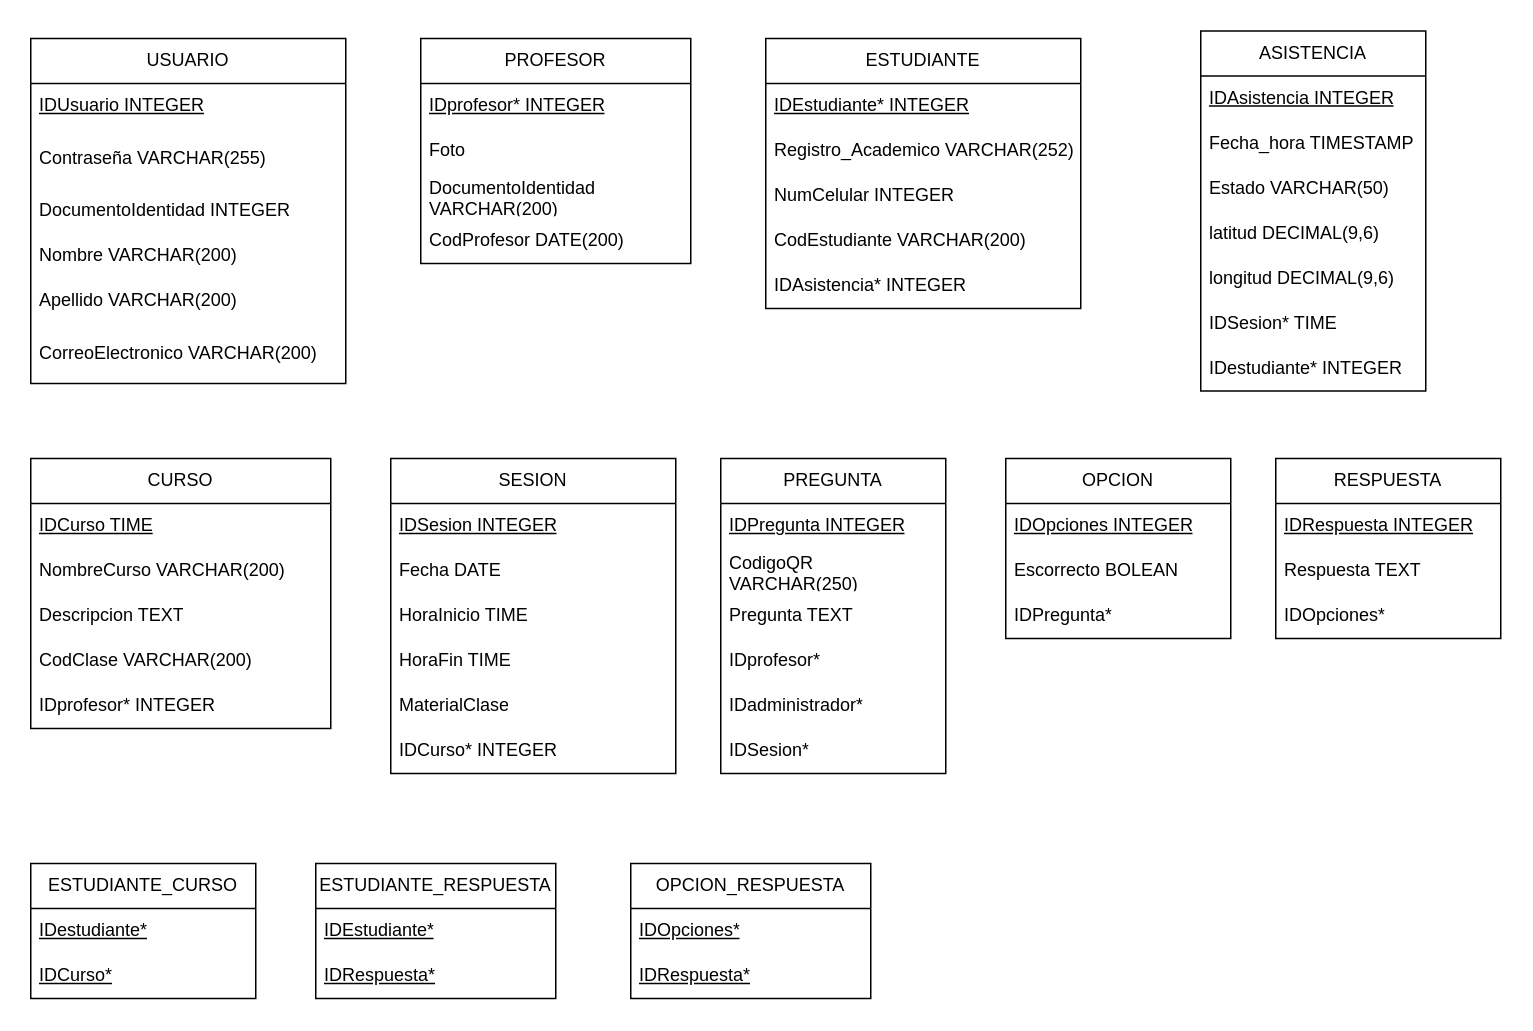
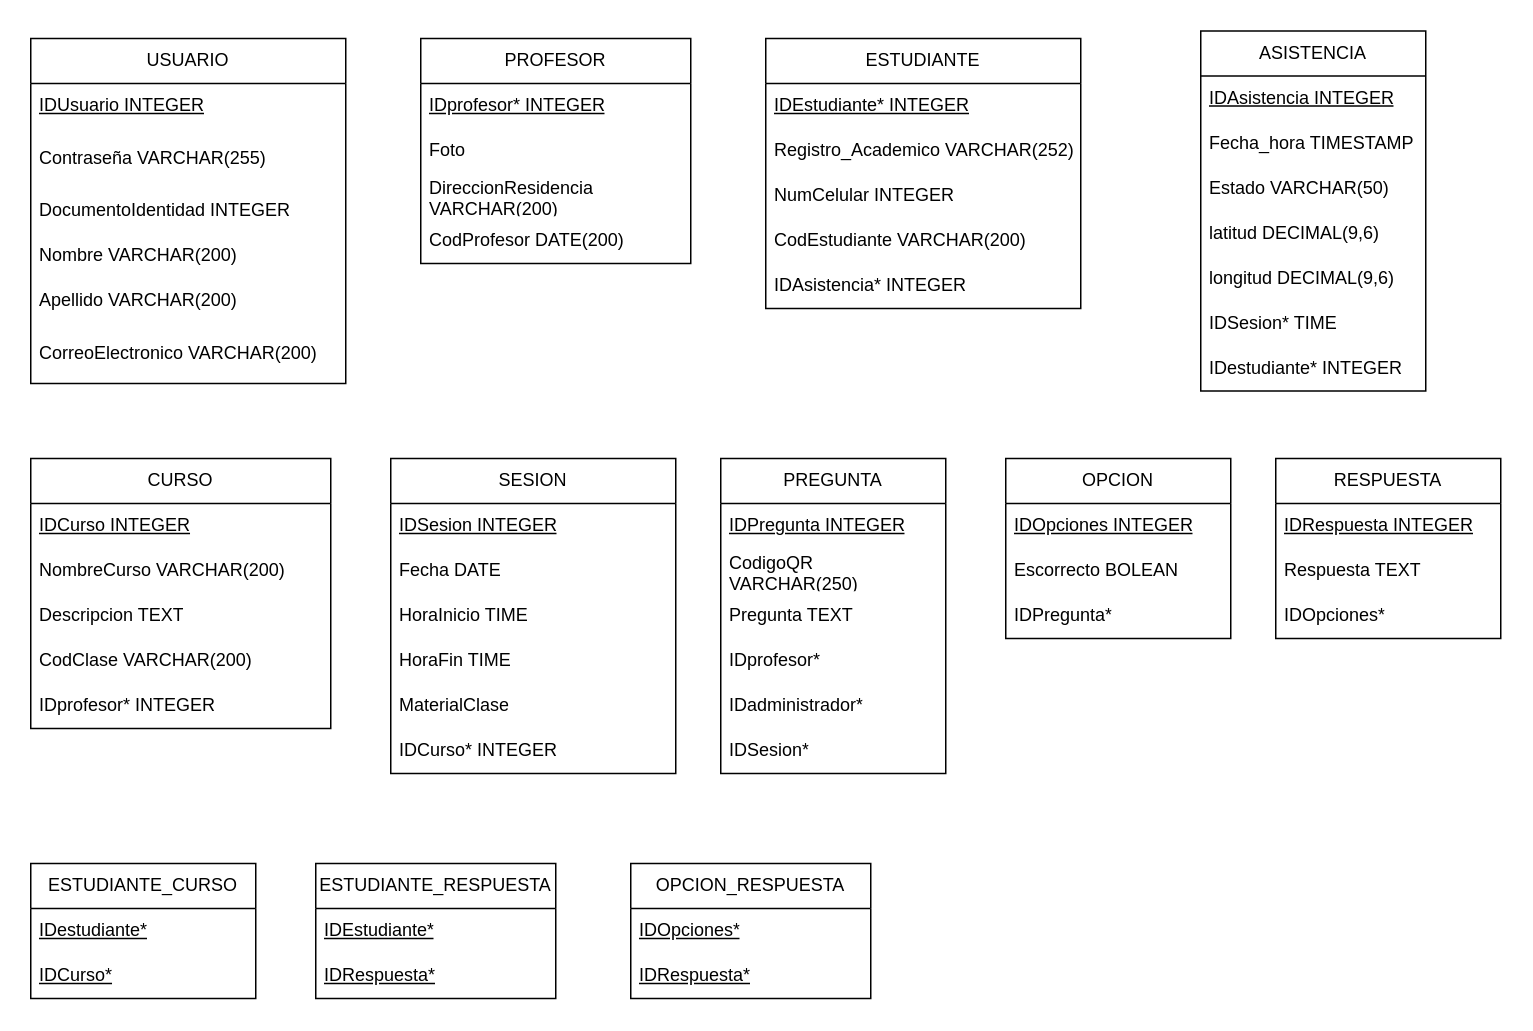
(557, 196) -> (557, 196)
(98, 526) -> (113, 526)
